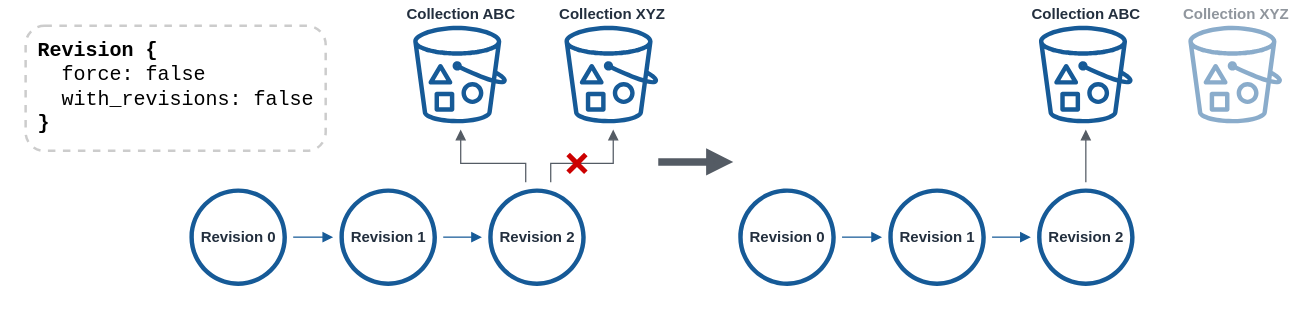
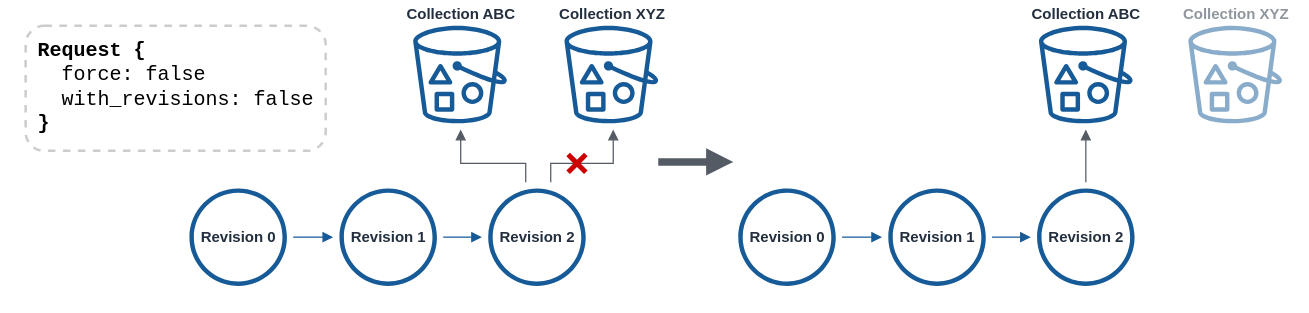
(140, 88) -> (140, 88)
